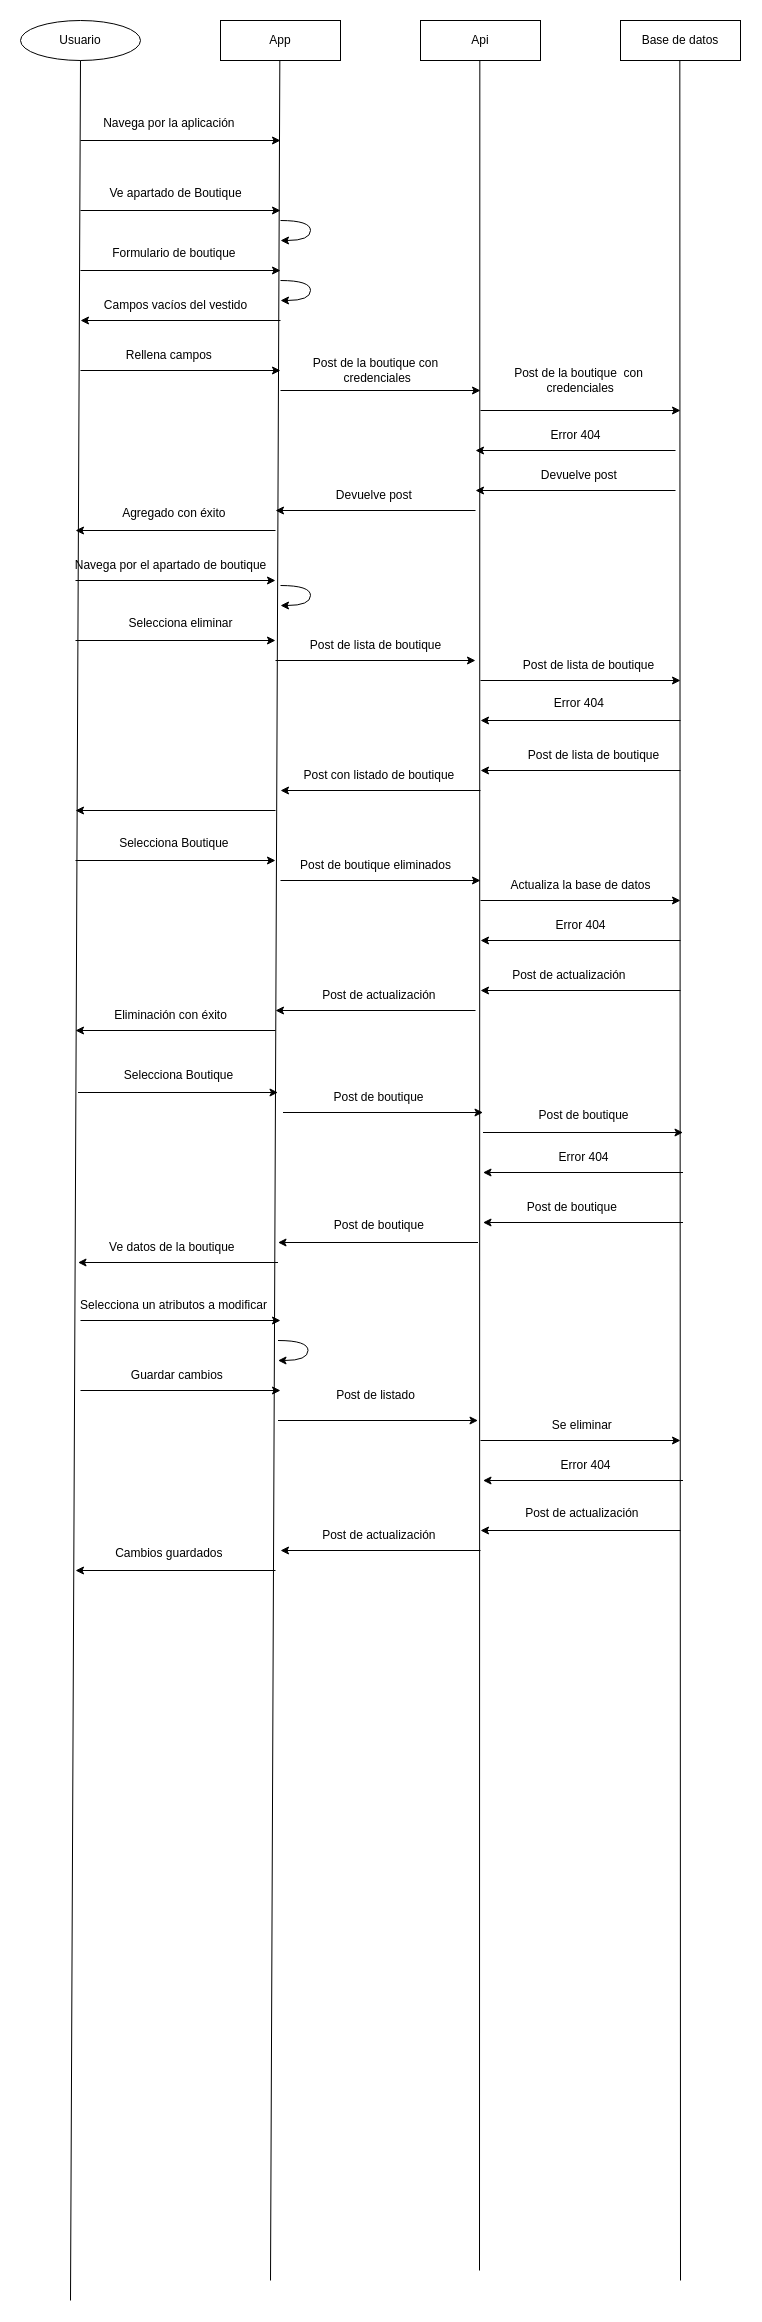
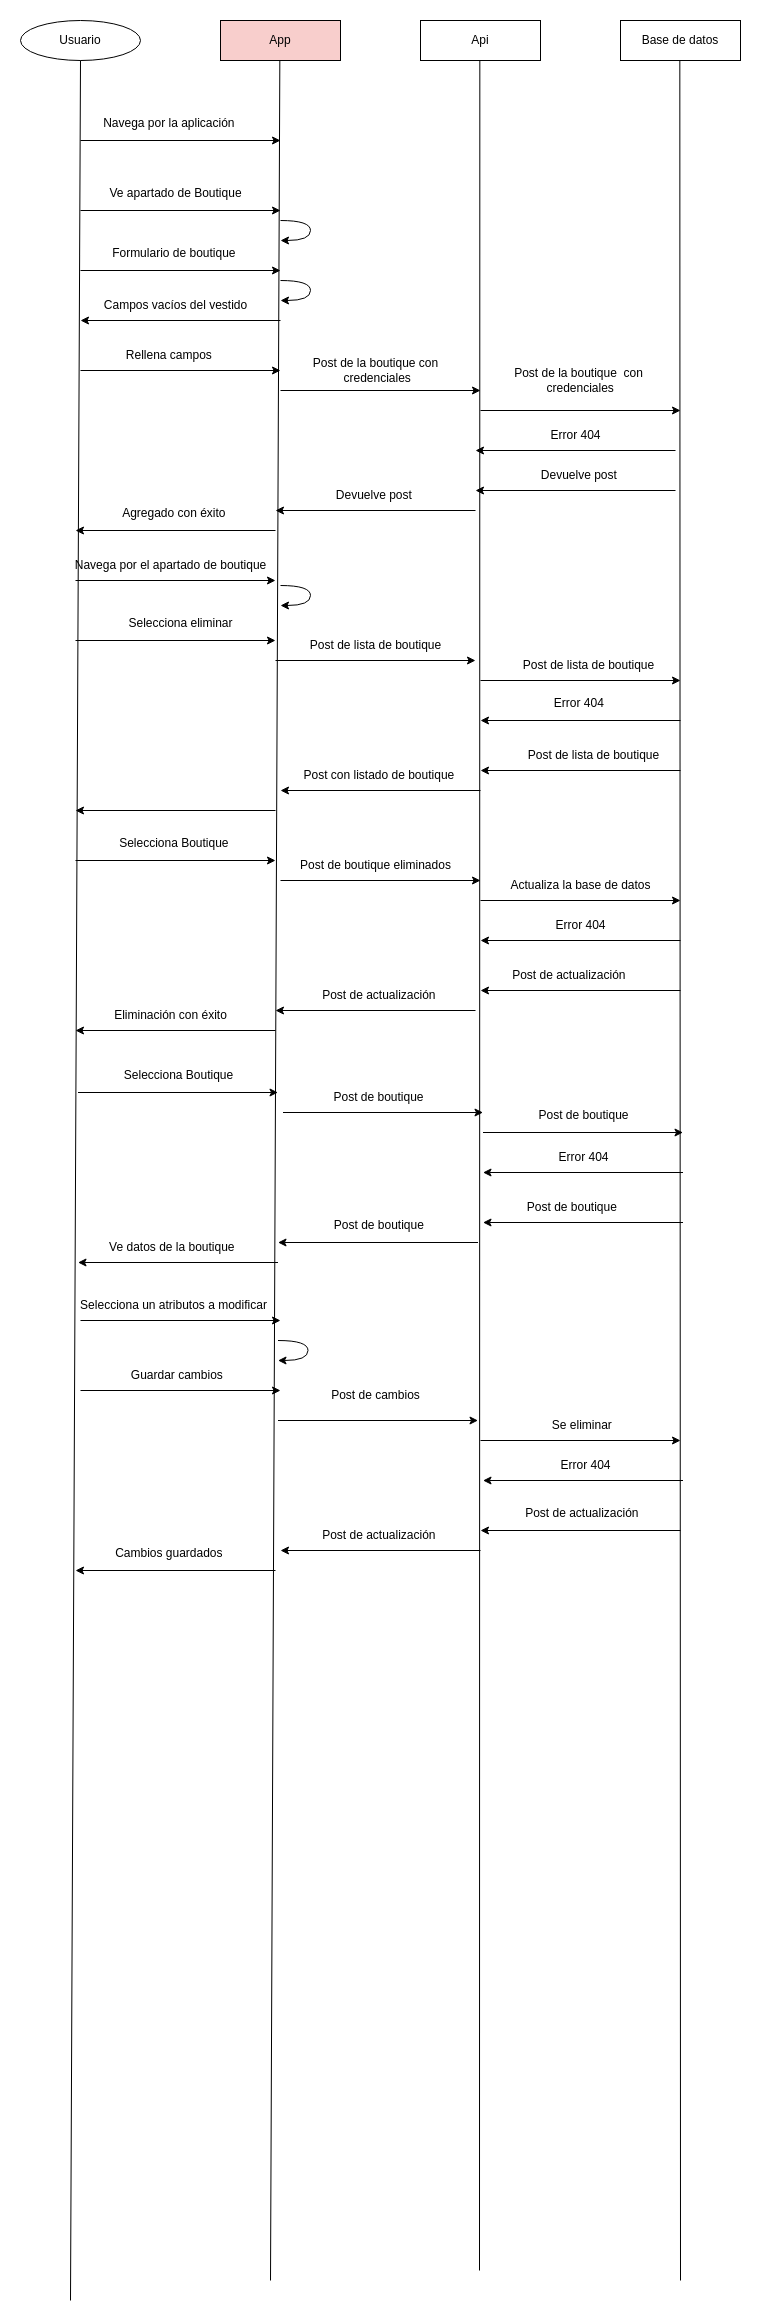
(281, 41) -> (281, 41)
(376, 1396) -> (376, 1396)
